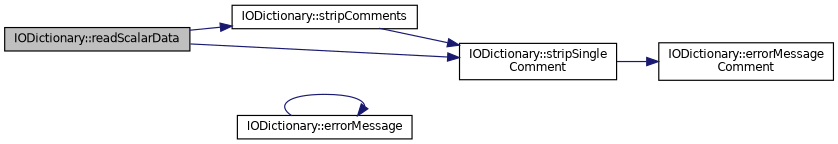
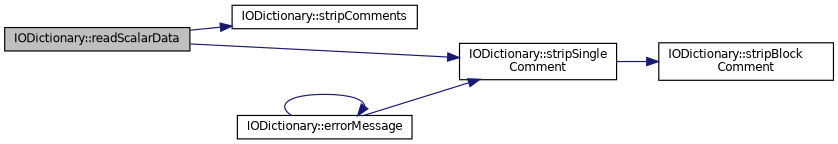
(413, 35) -> (415, 99)
(746, 62) -> (746, 62)
